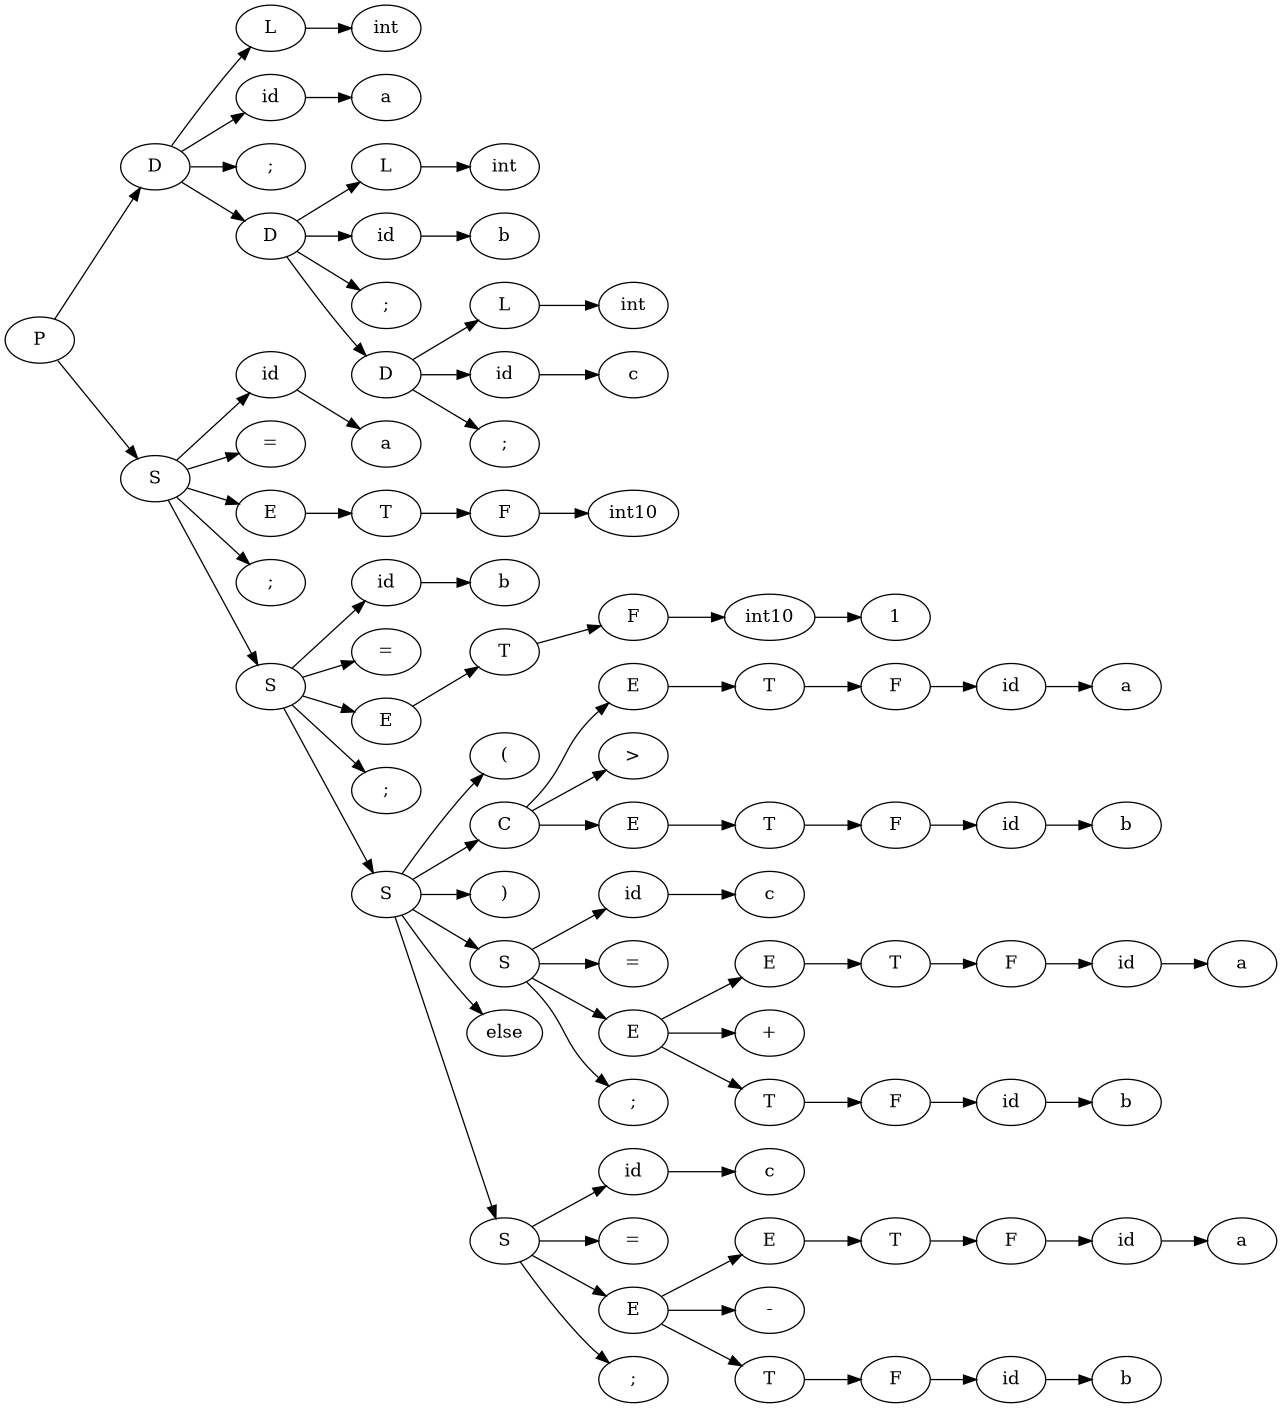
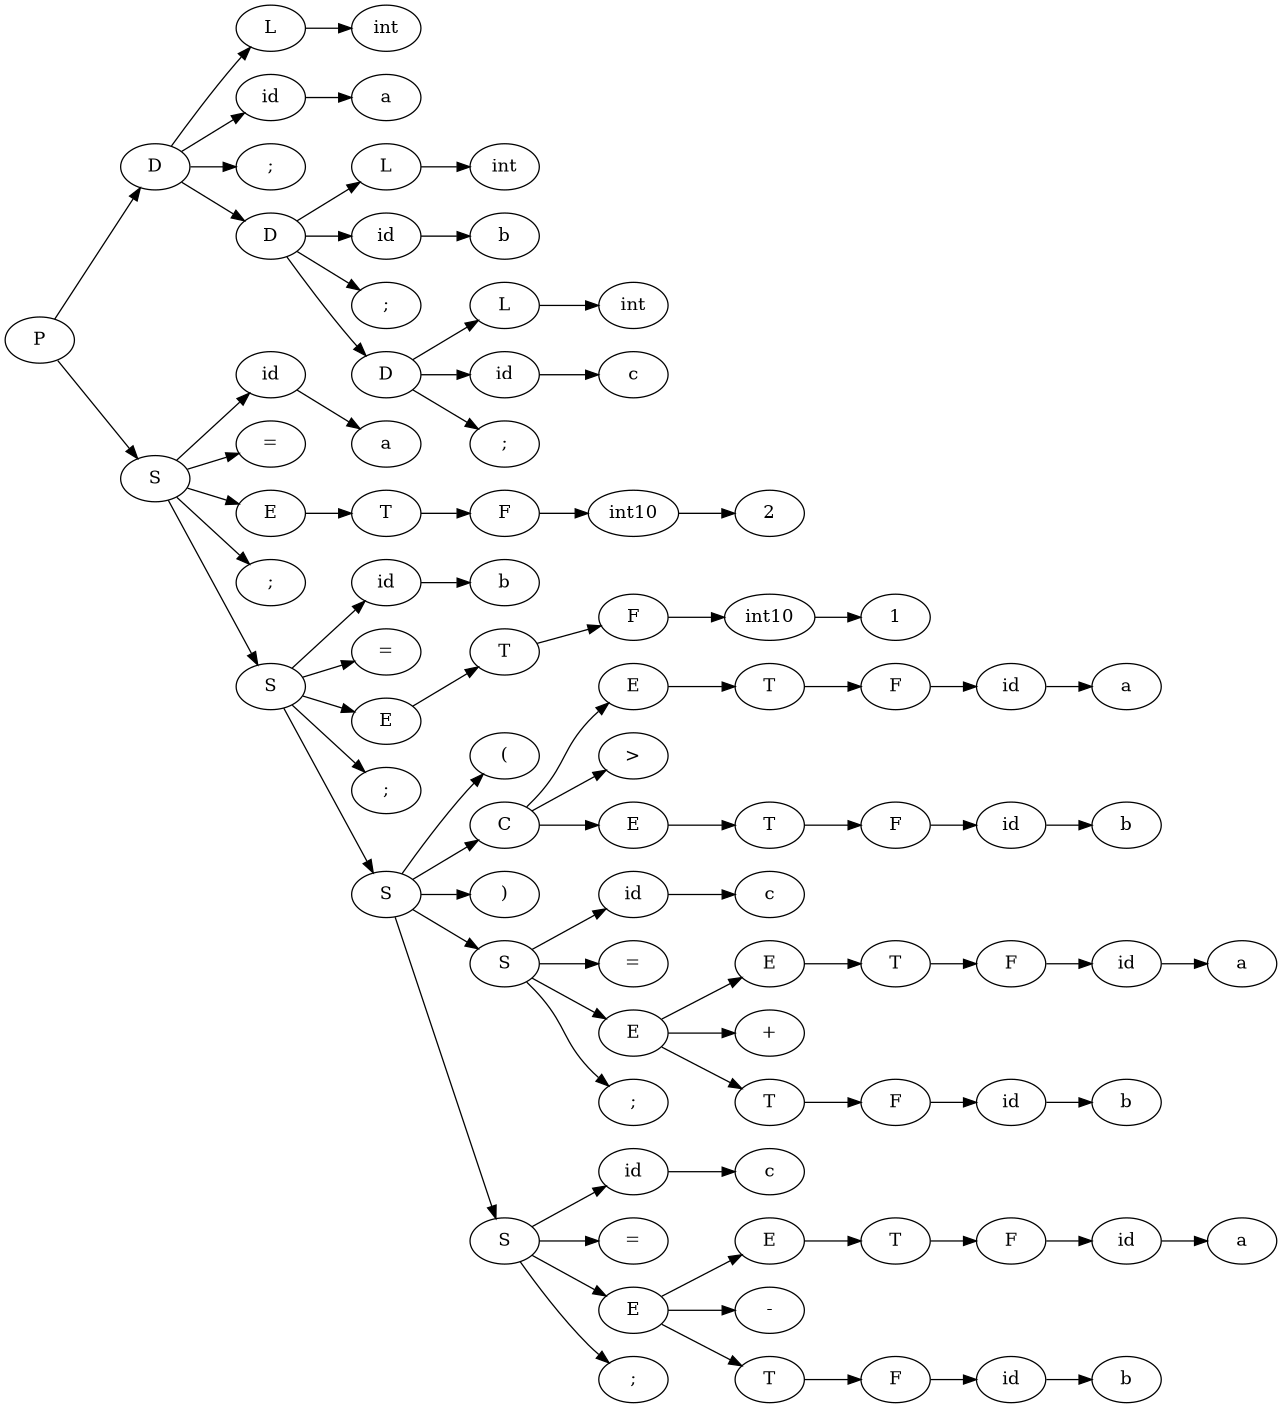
none -> (770, 513)
(505, 1033) -> none
